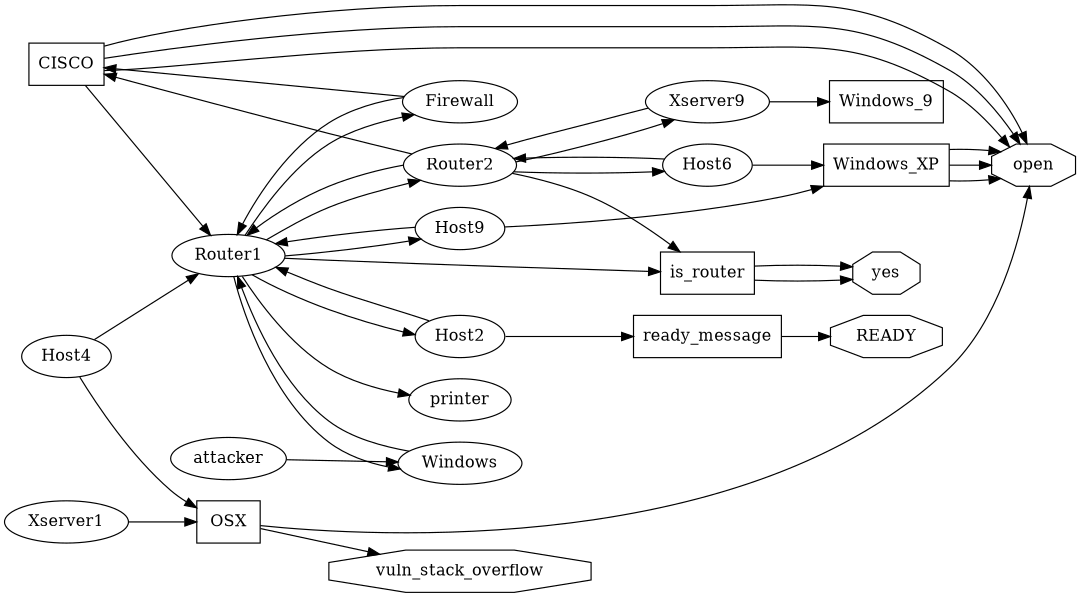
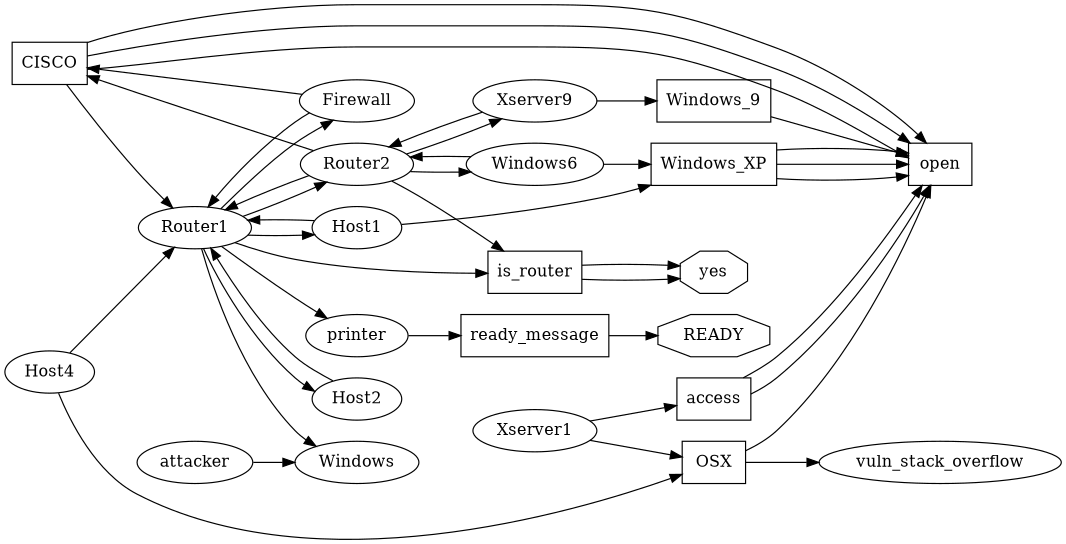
none -> (834, 135)
(707, 165) -> (535, 164)
(1034, 165) -> (940, 164)
(460, 229) -> (357, 228)
(564, 337) -> (429, 336)
(302, 395) -> none
none -> (714, 399)
(460, 571) -> (940, 462)
